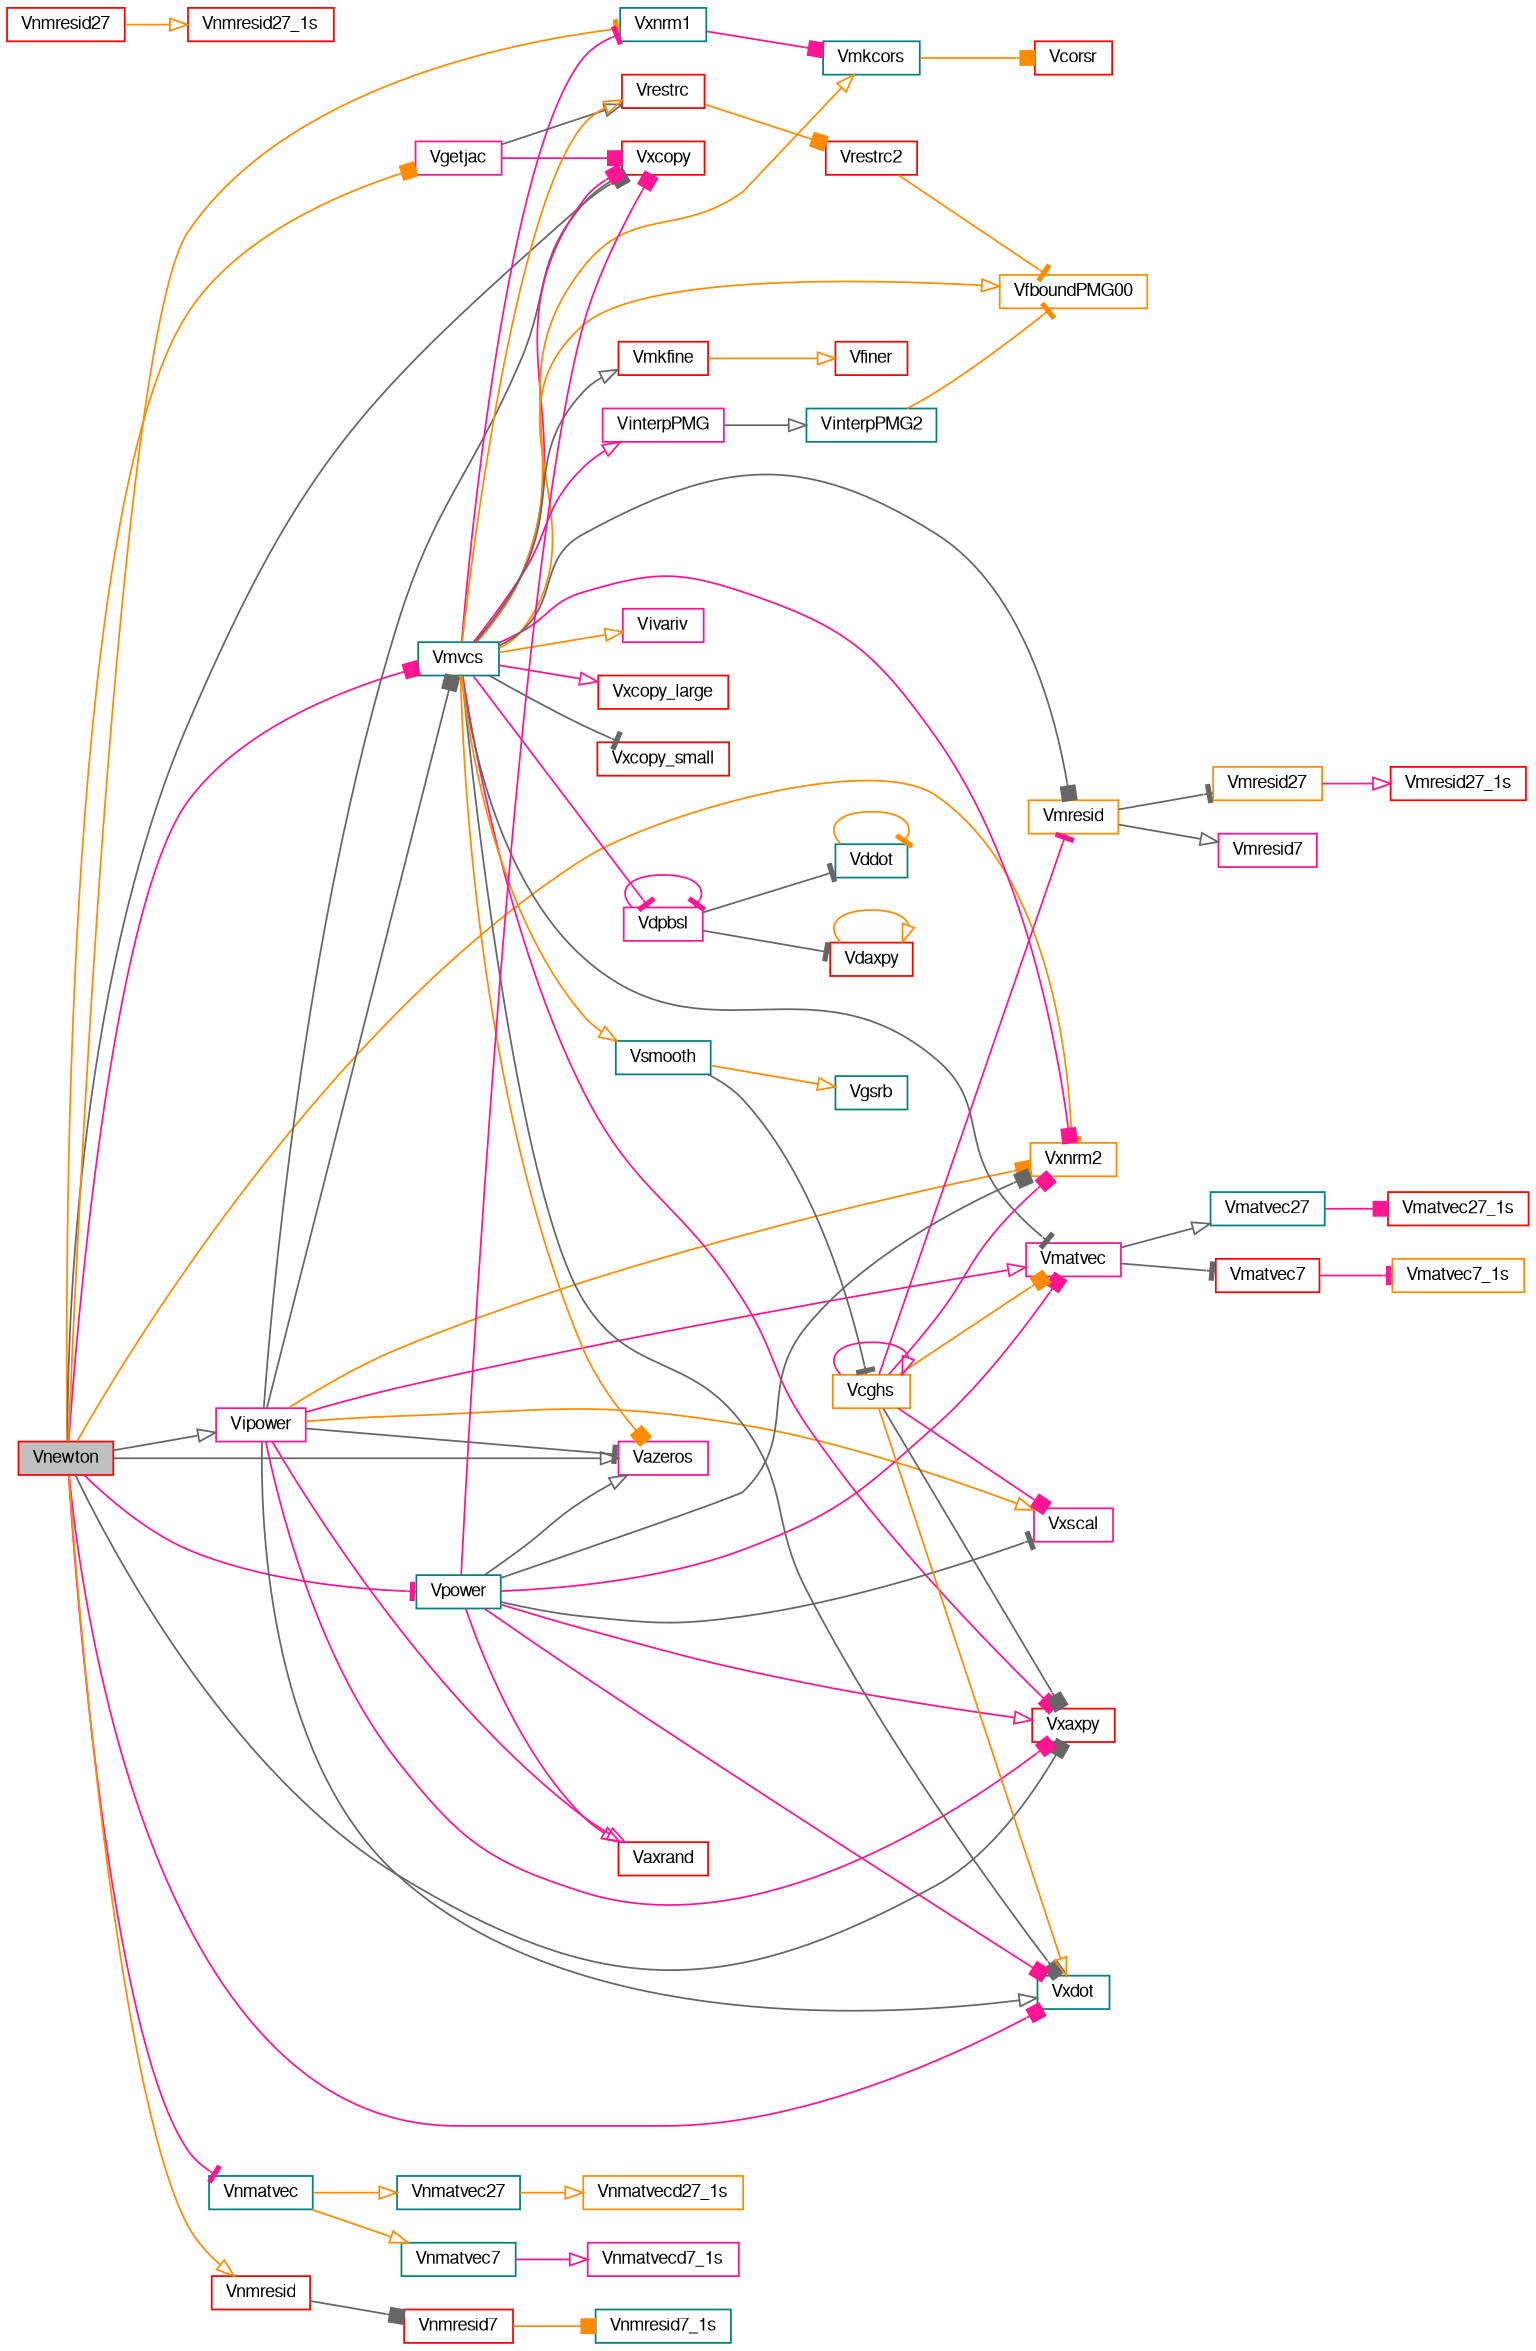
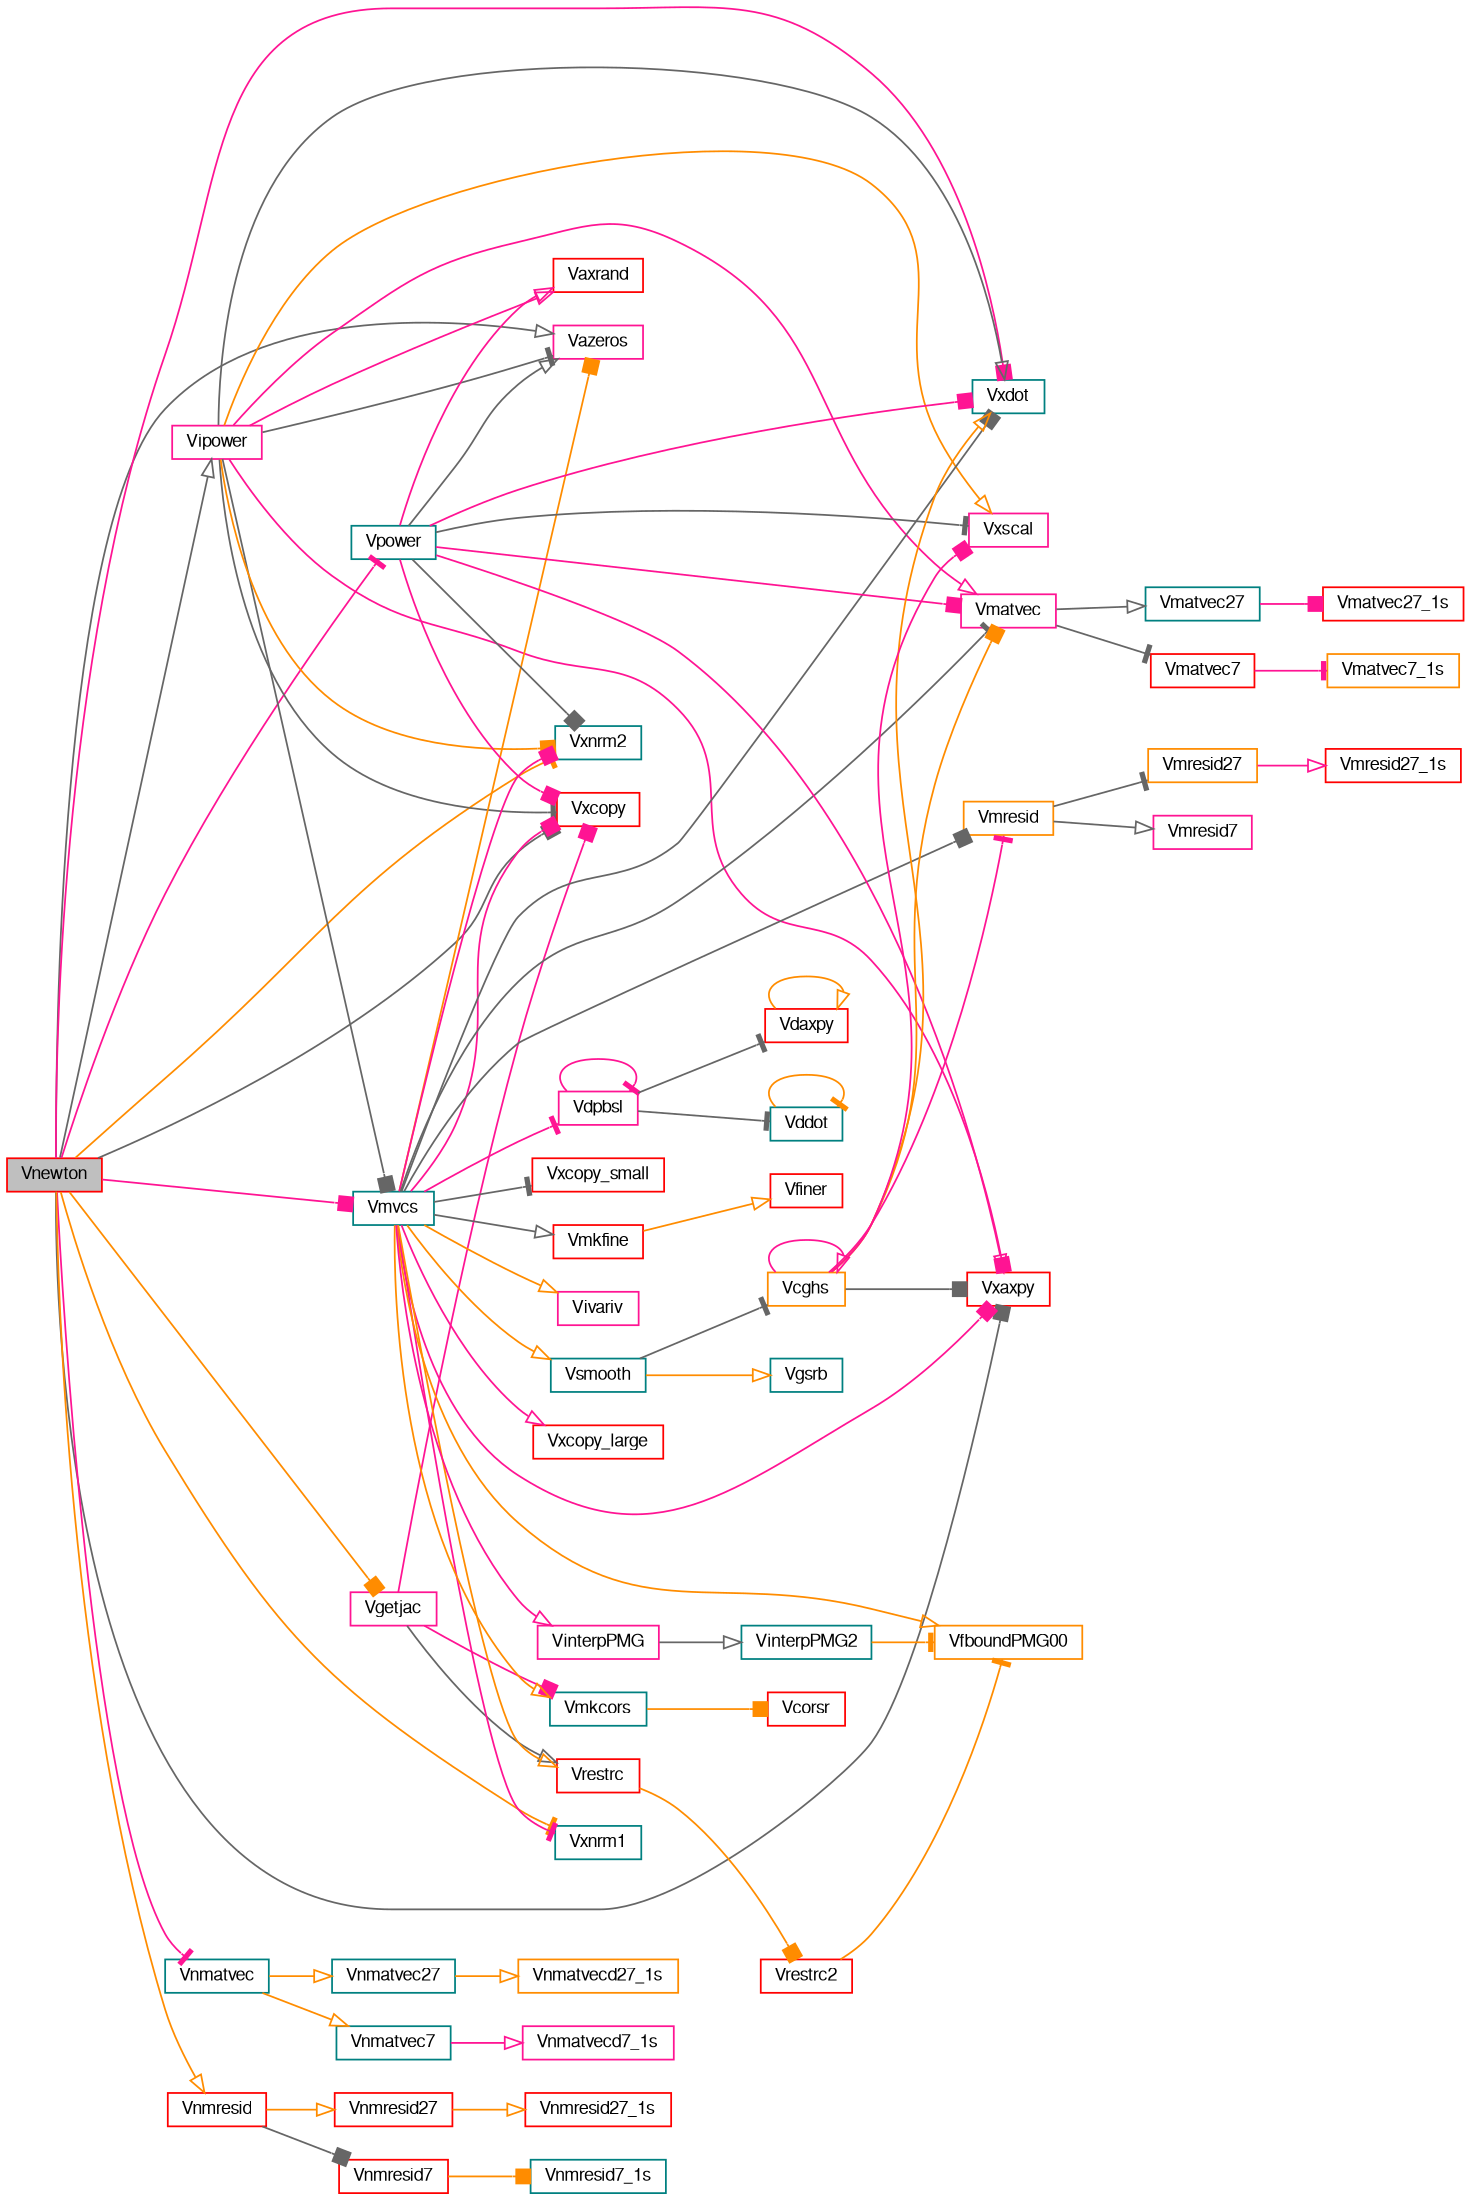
(756, 39) -> (458, 1644)
(1073, 1160) -> (598, 743)
(956, 1290) -> none
none -> (291, 2110)
